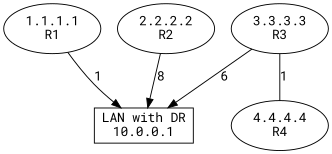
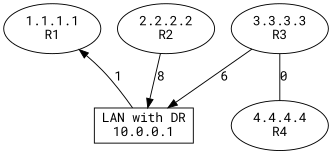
(284, 77) -> (284, 77)
(89, 79) -> (111, 80)
